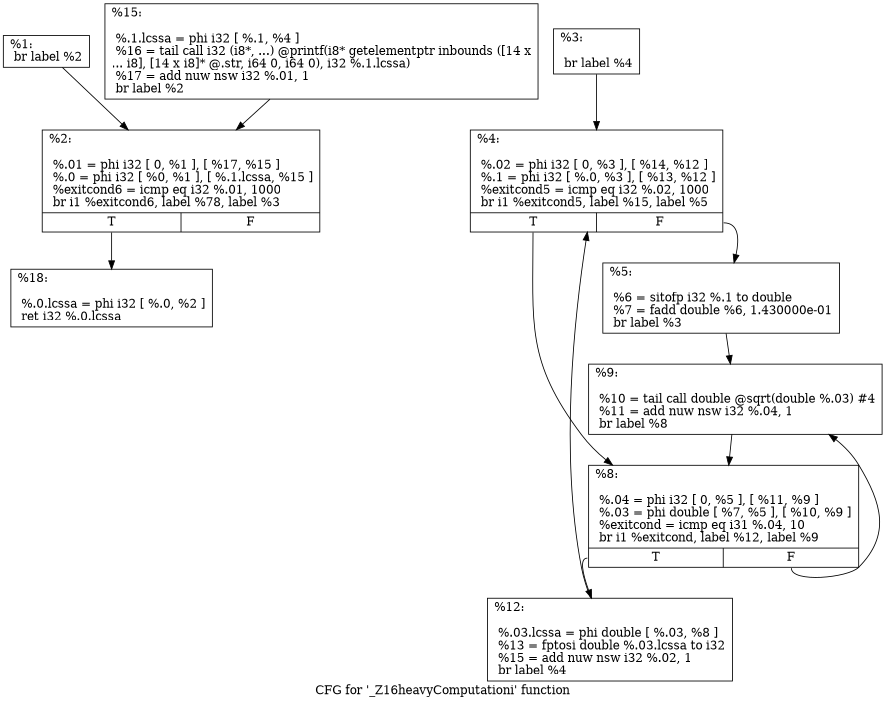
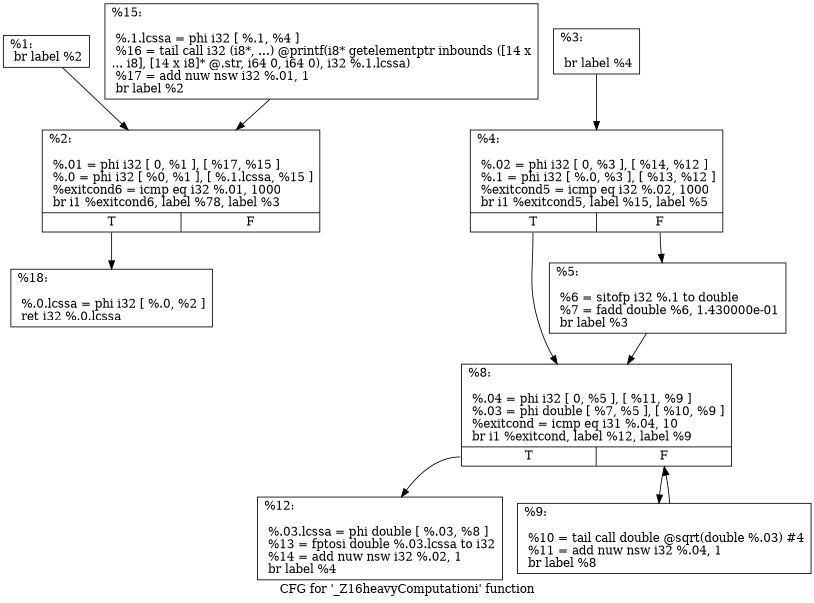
(728, 344) -> (639, 345)
(570, 429) -> none
(593, 658) -> (363, 557)
